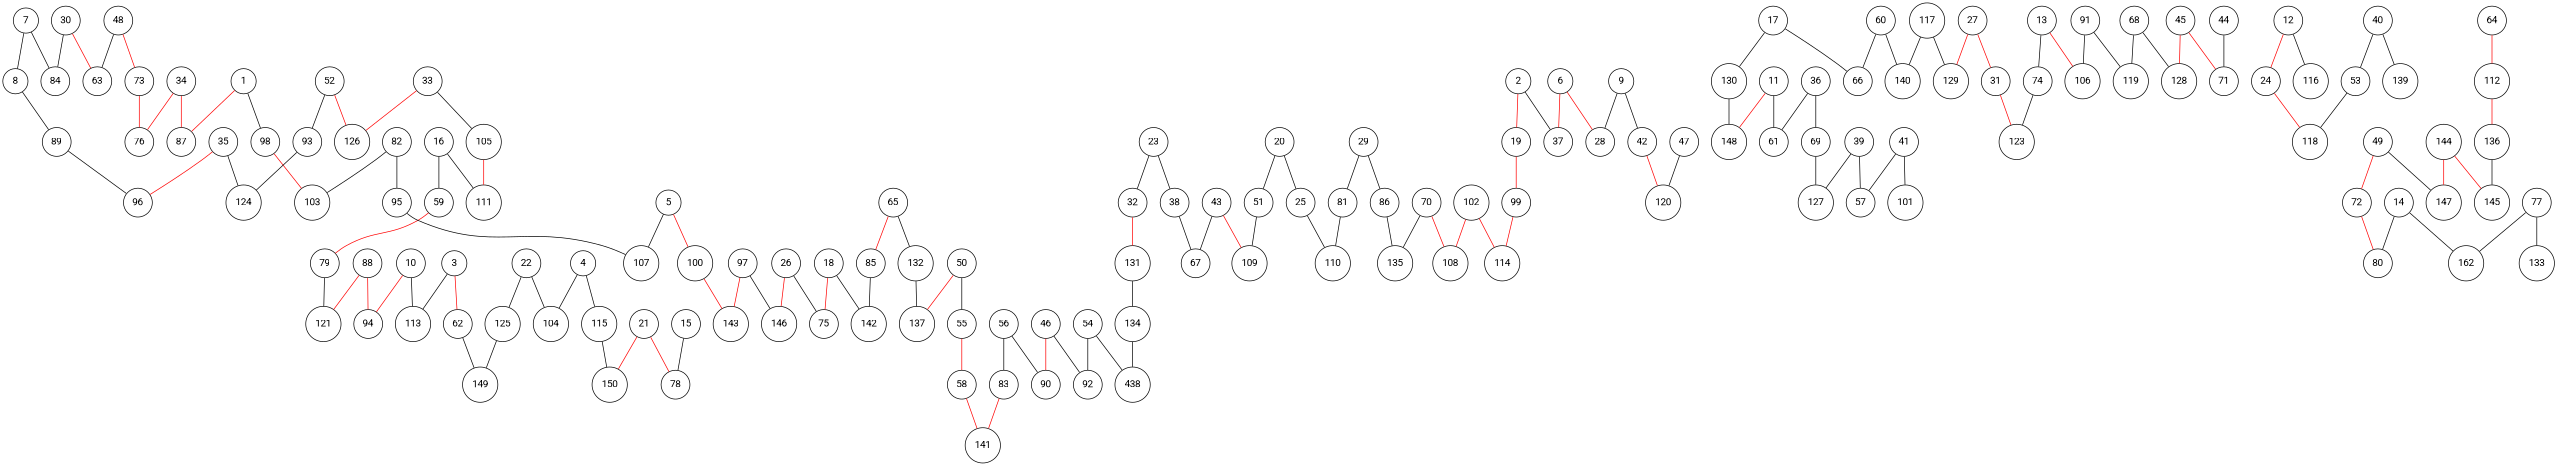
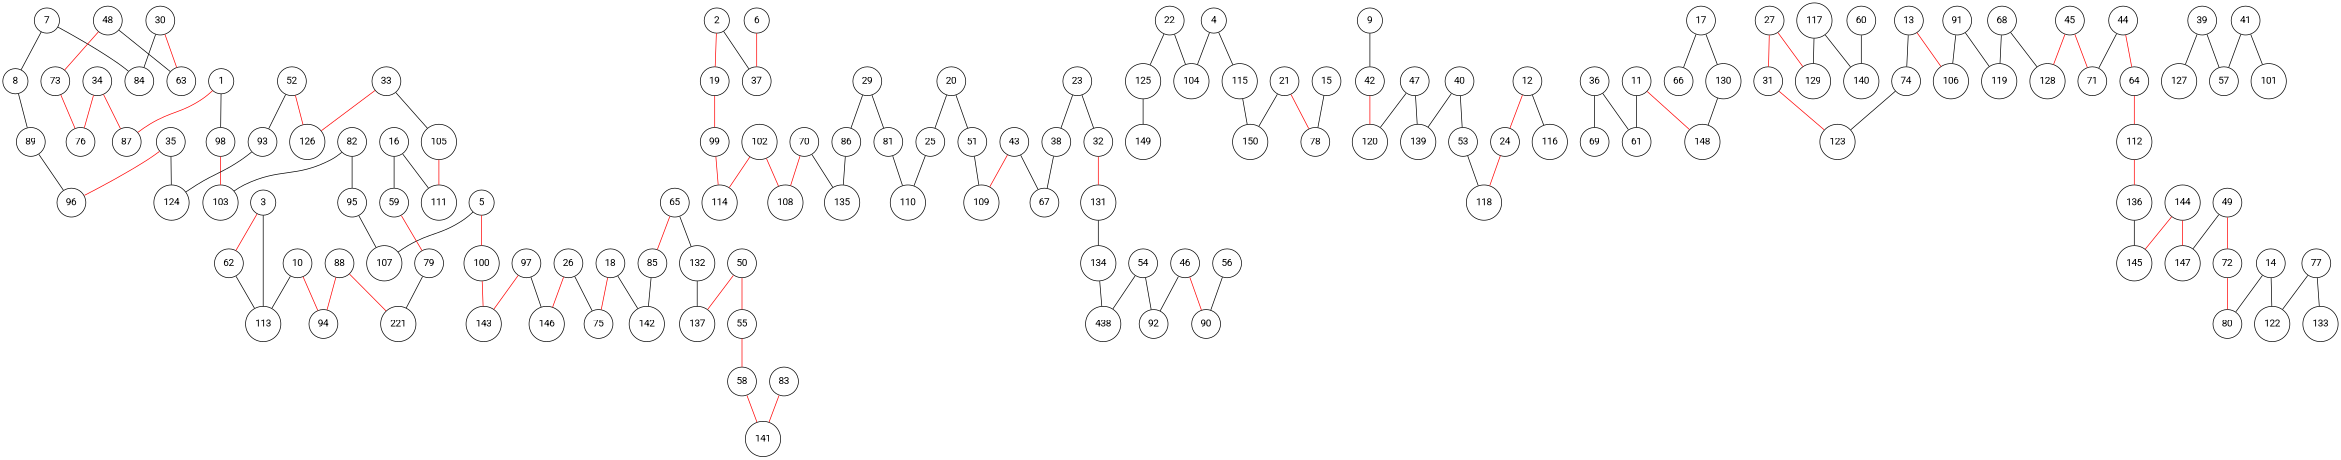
(1869, 51) -> none
none -> (2129, 51)
none -> (1416, 110)
(1600, 142) -> none
(1816, 171) -> none
(2466, 263) -> (2272, 324)
(962, 294) -> (742, 294)
(323, 324) -> (398, 324)
(468, 353) -> (245, 292)
(628, 353) -> (1268, 110)
(1004, 354) -> none
